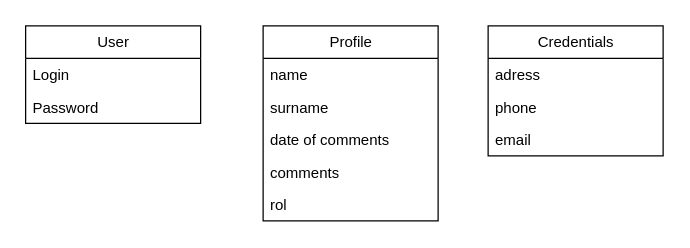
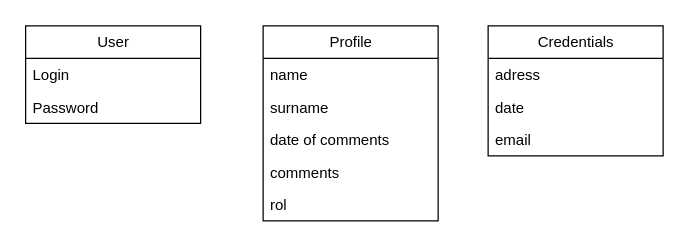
(517, 108) -> (512, 108)
